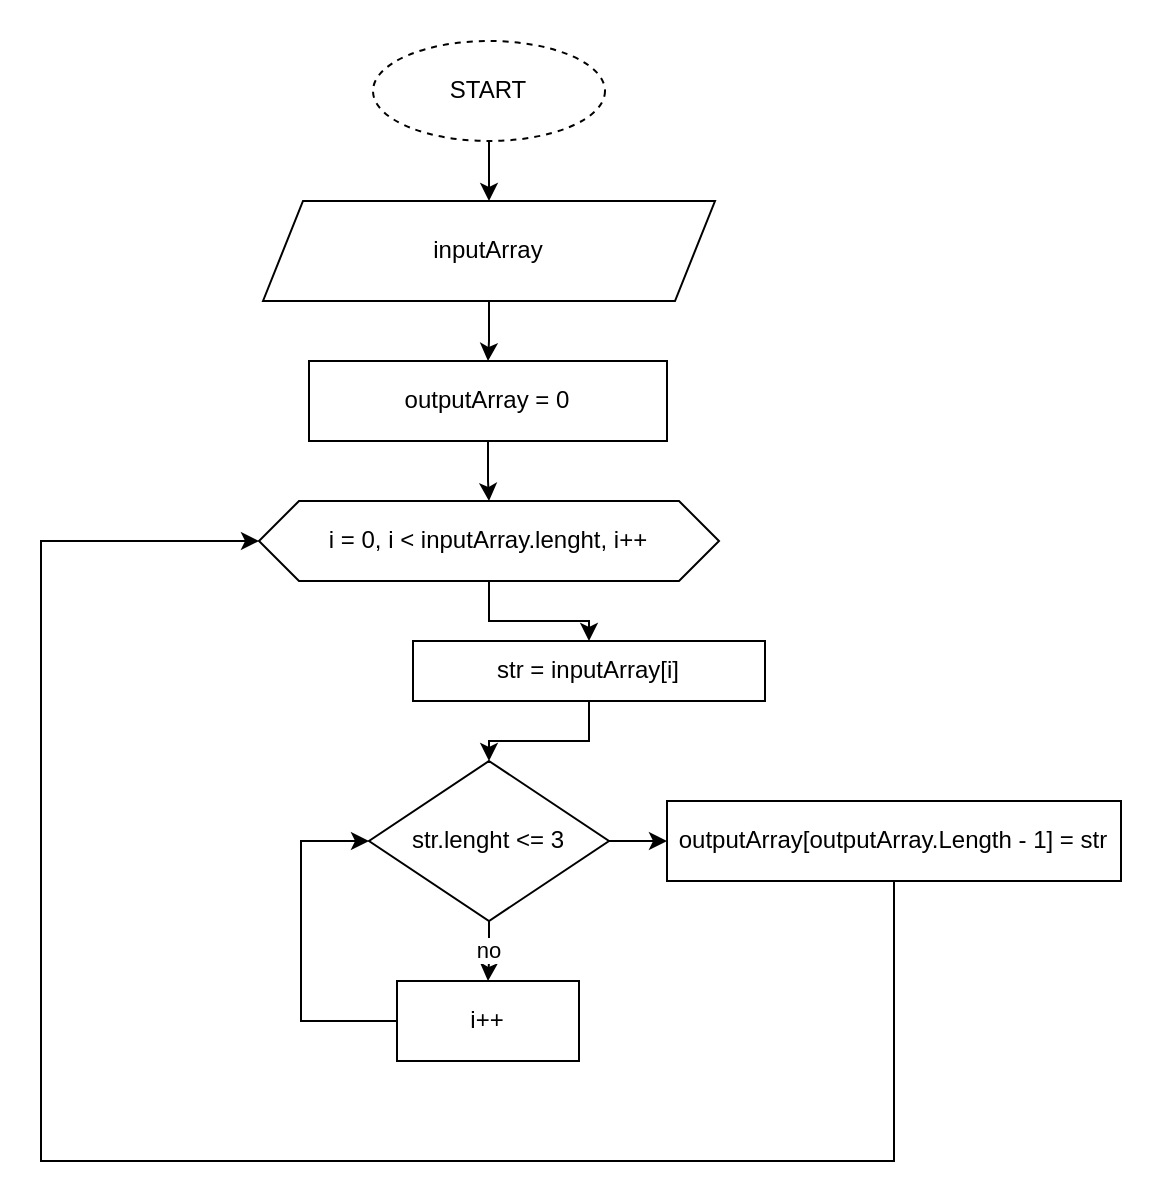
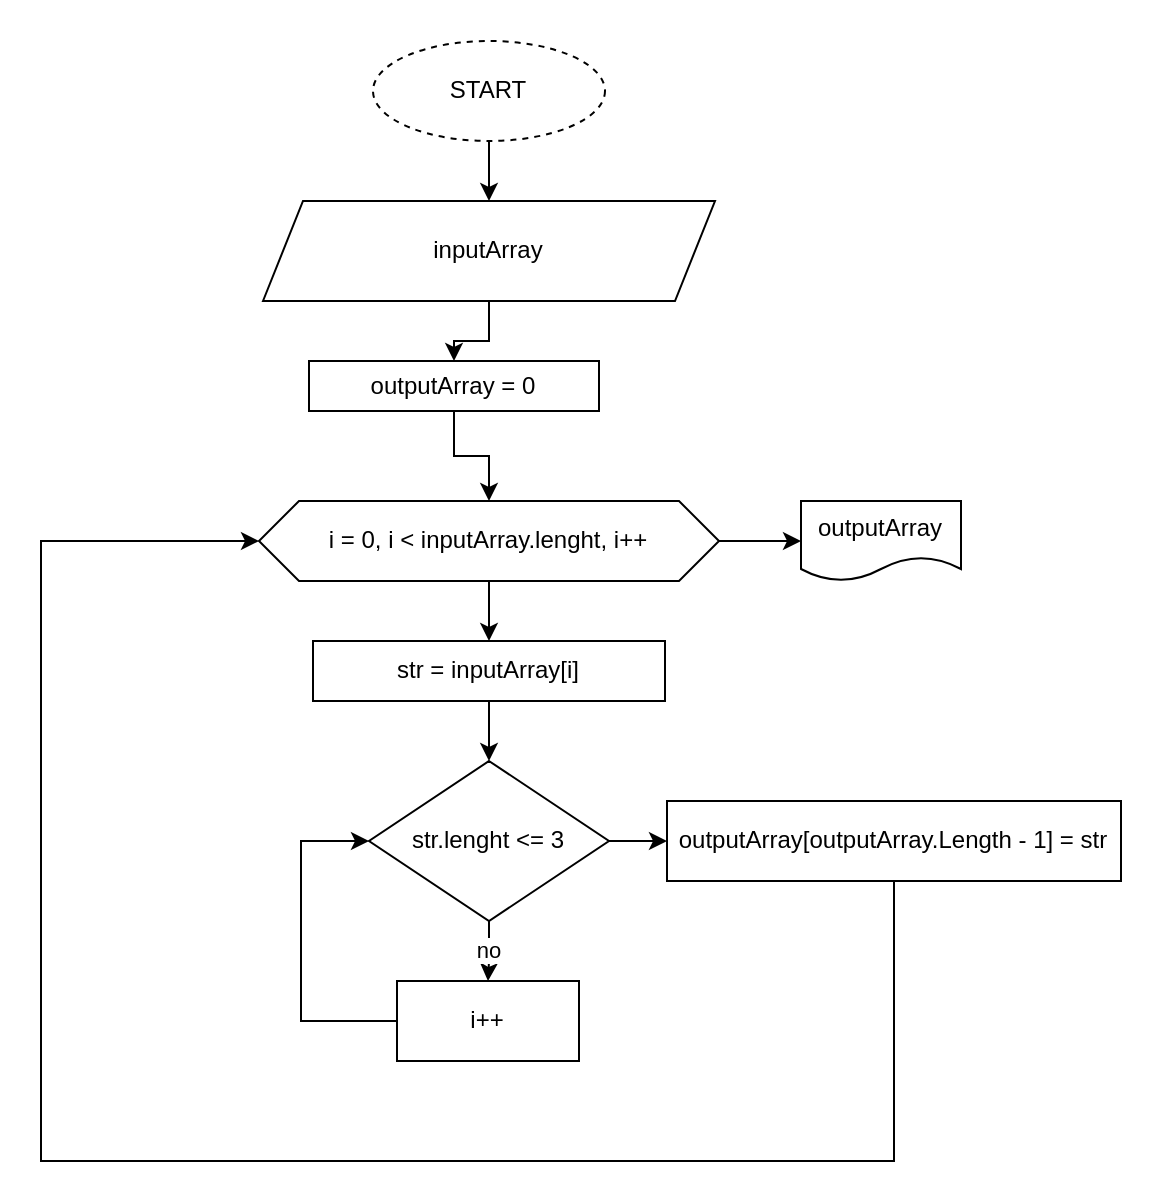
(488, 401) -> (454, 386)
none -> (753, 541)
none -> (881, 541)
(589, 671) -> (489, 671)
